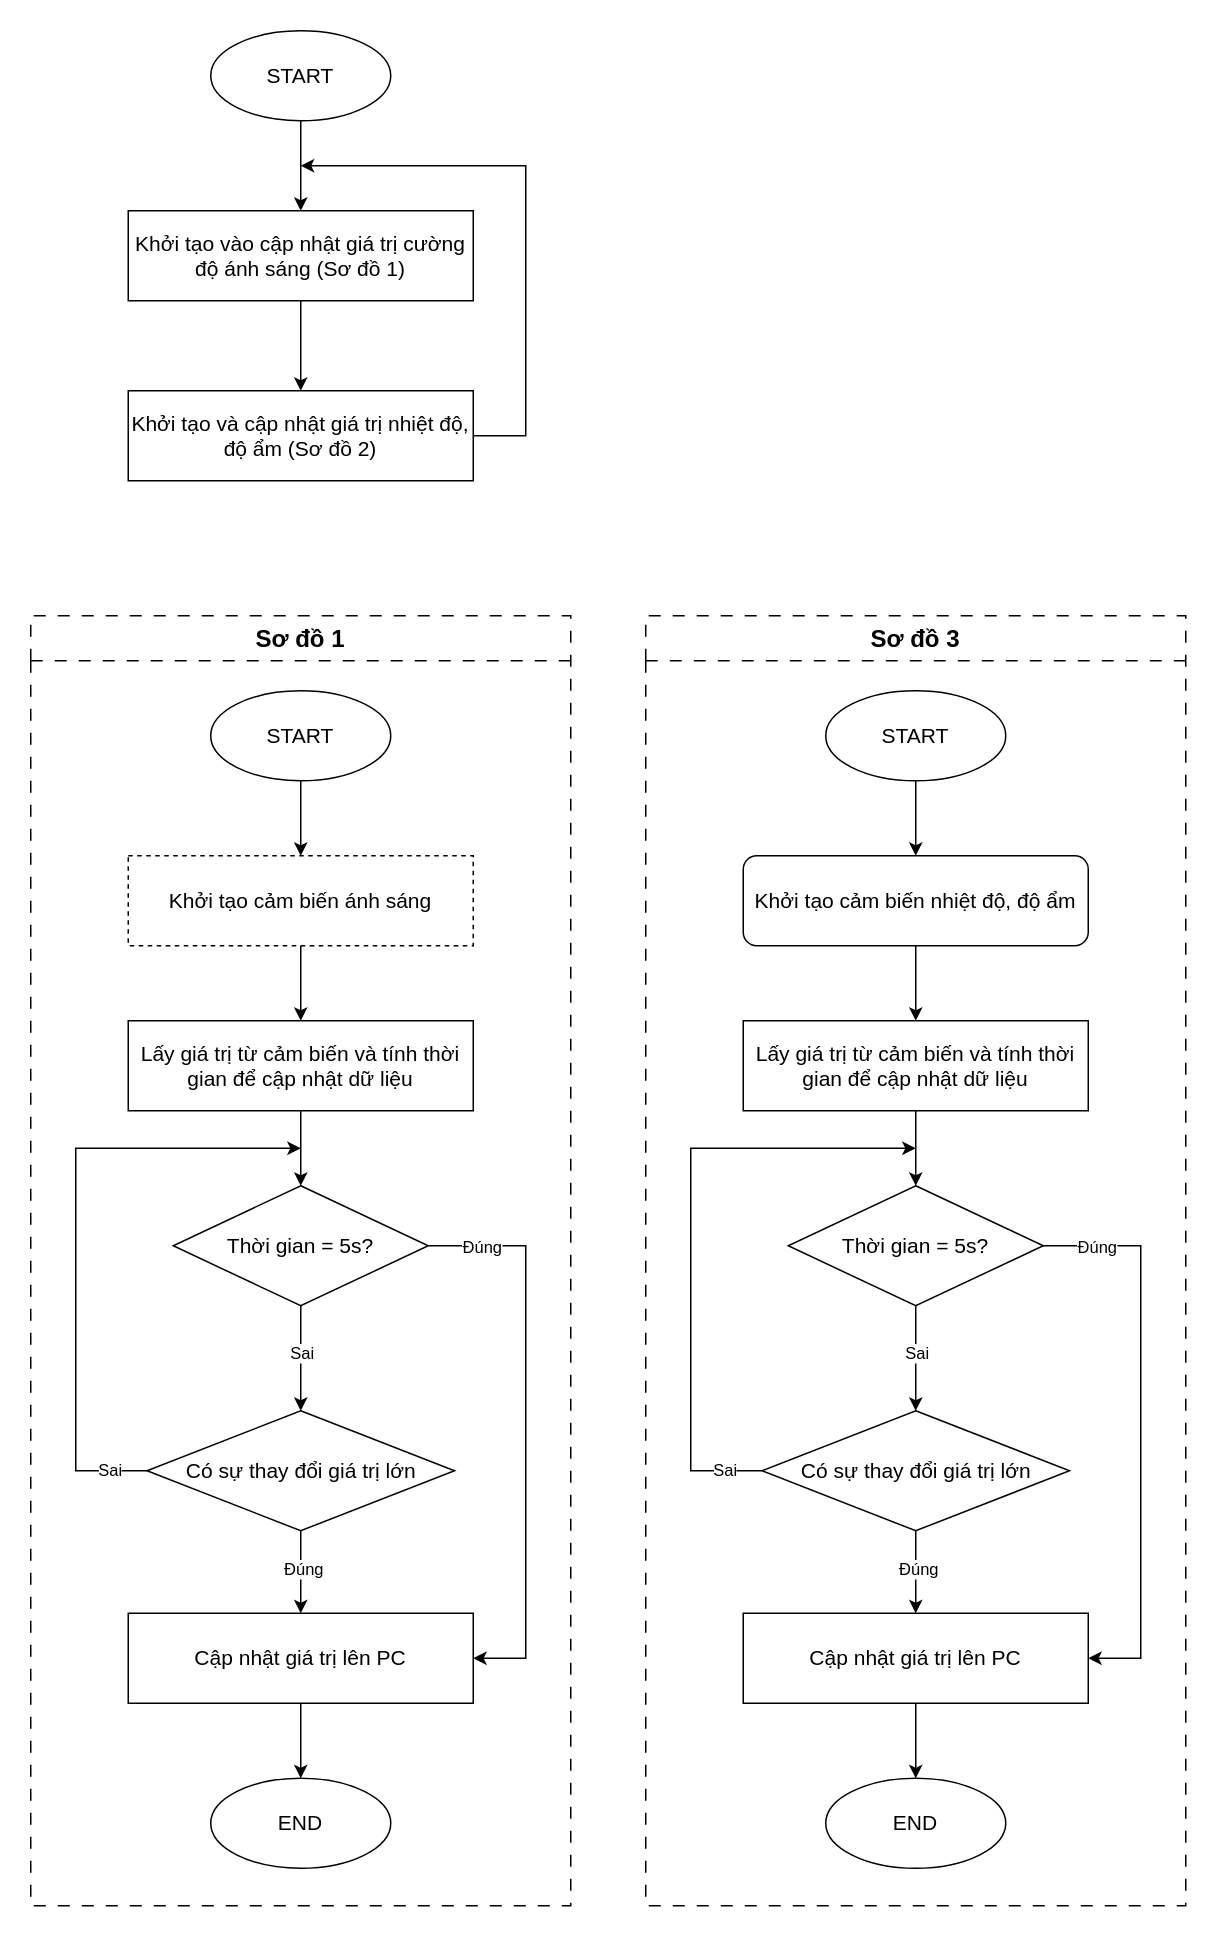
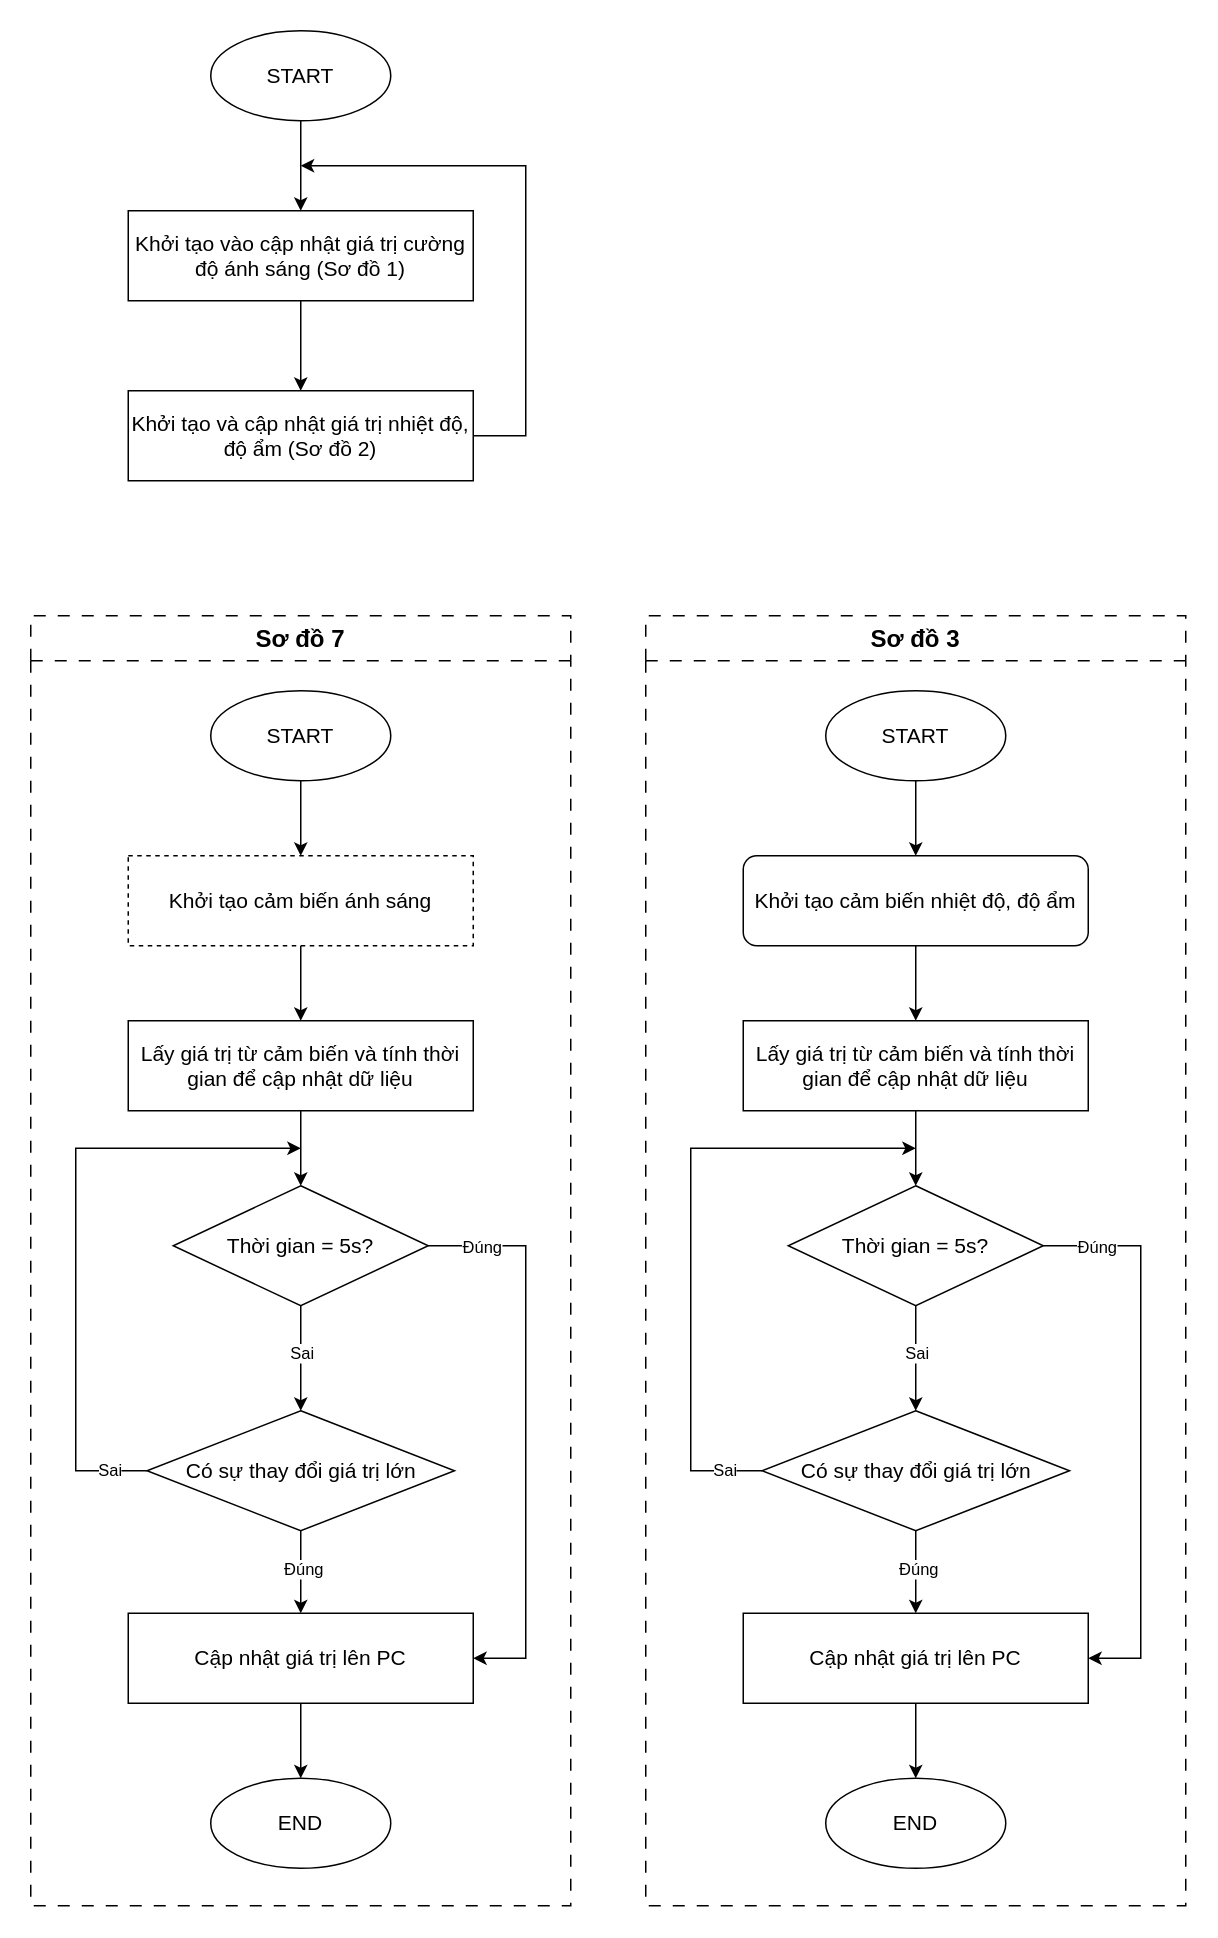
(301, 638) -> (301, 638)
